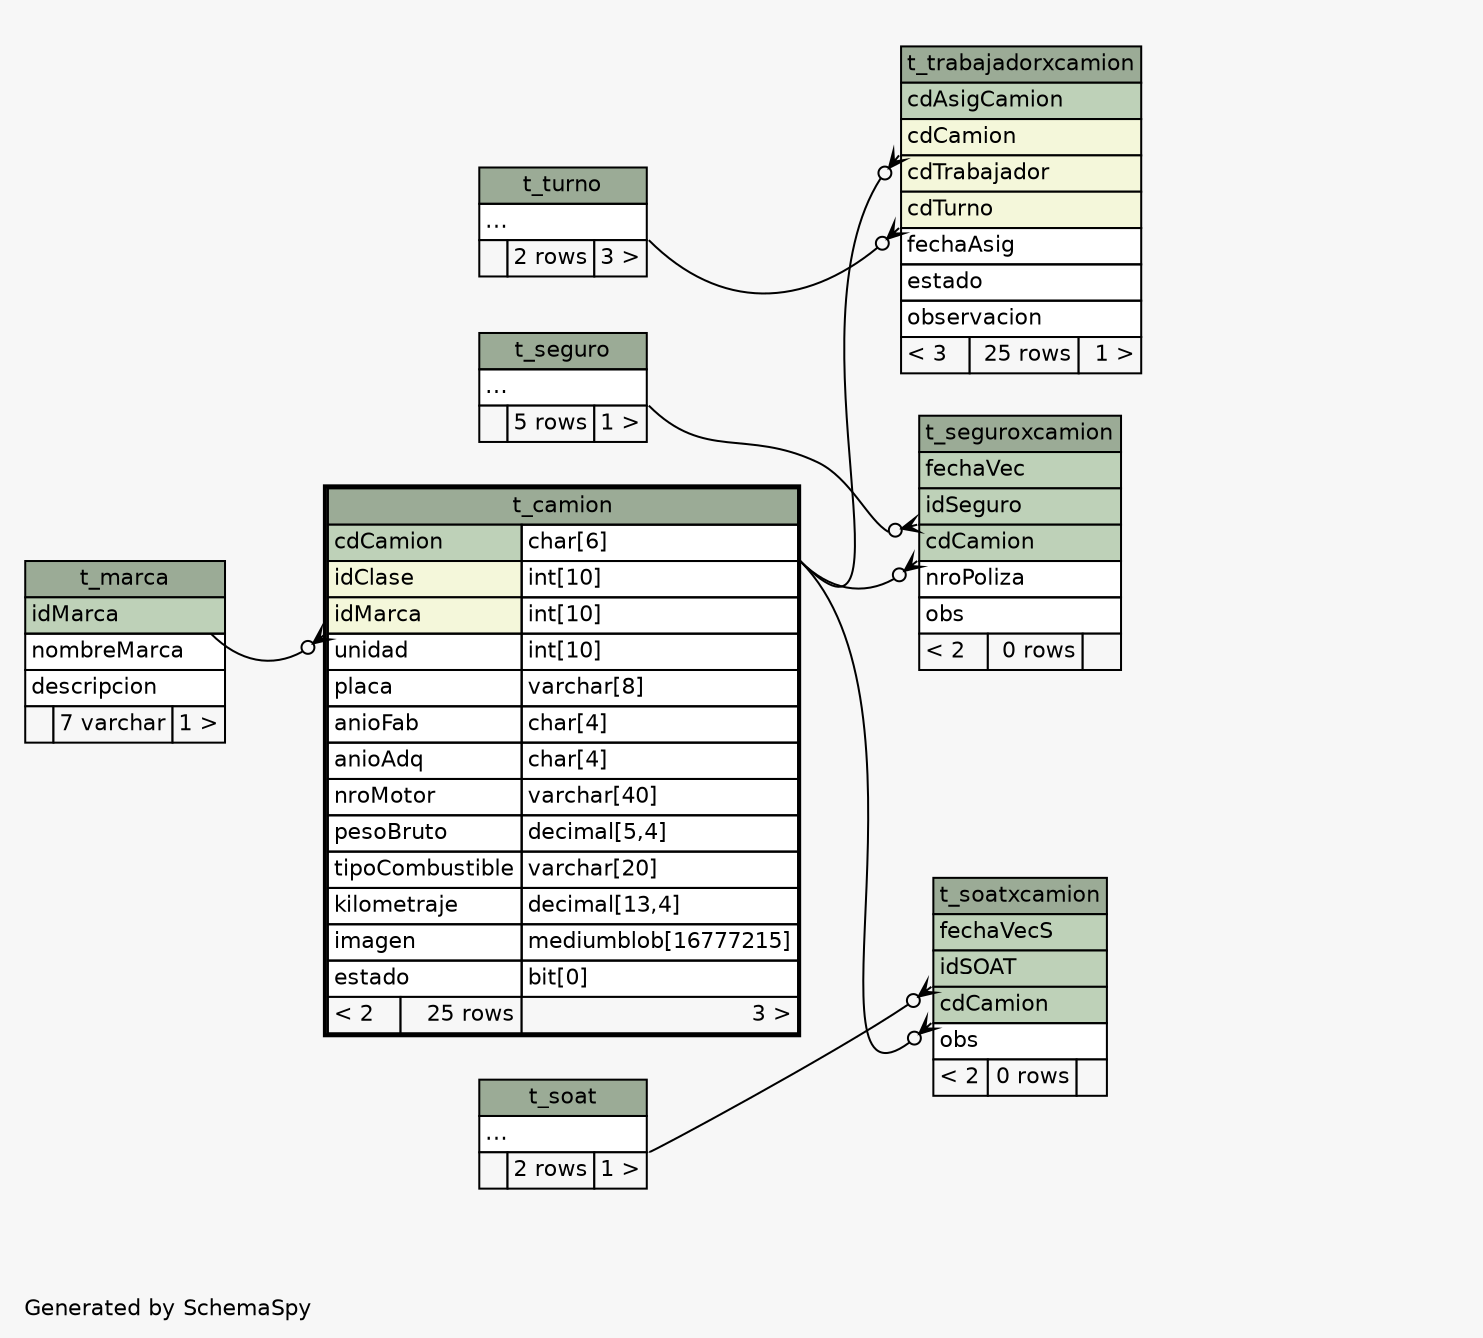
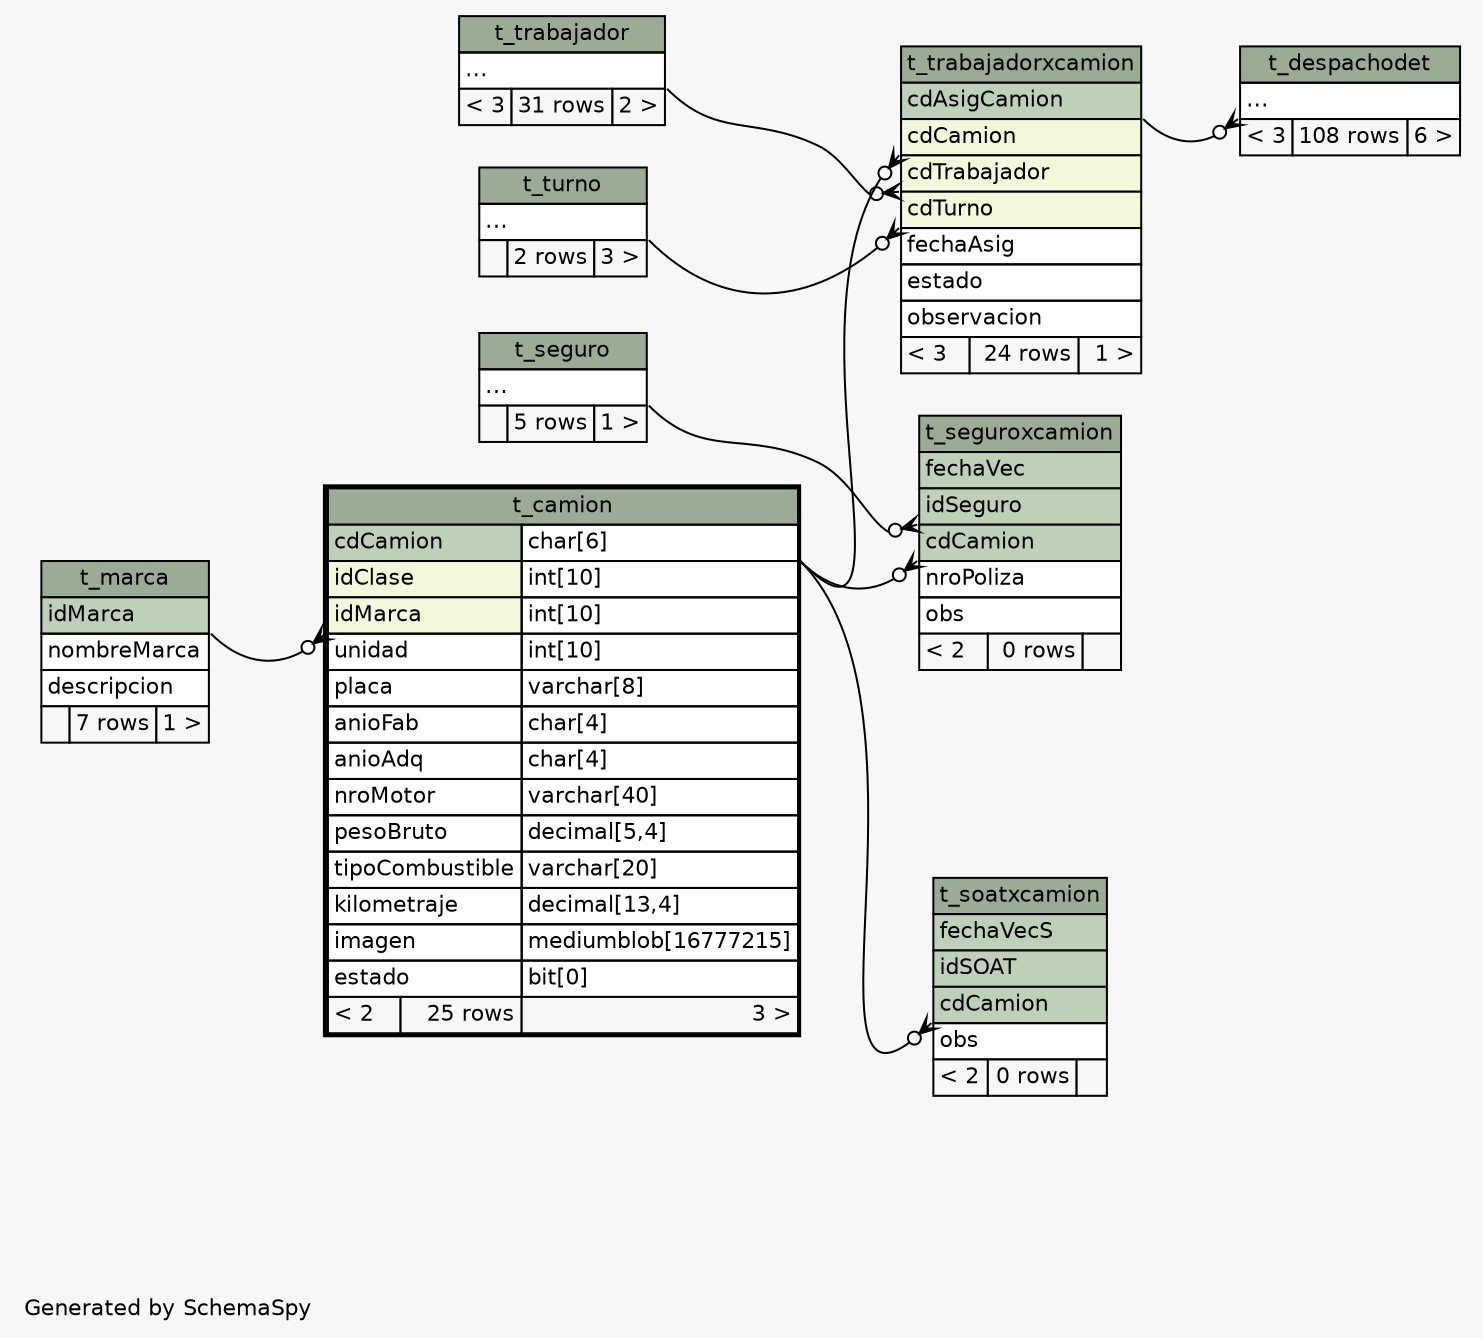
none -> (562, 71)
none -> (1349, 101)
(1028, 354) -> (1028, 354)
(113, 723) -> (113, 723)
(562, 1134) -> none
